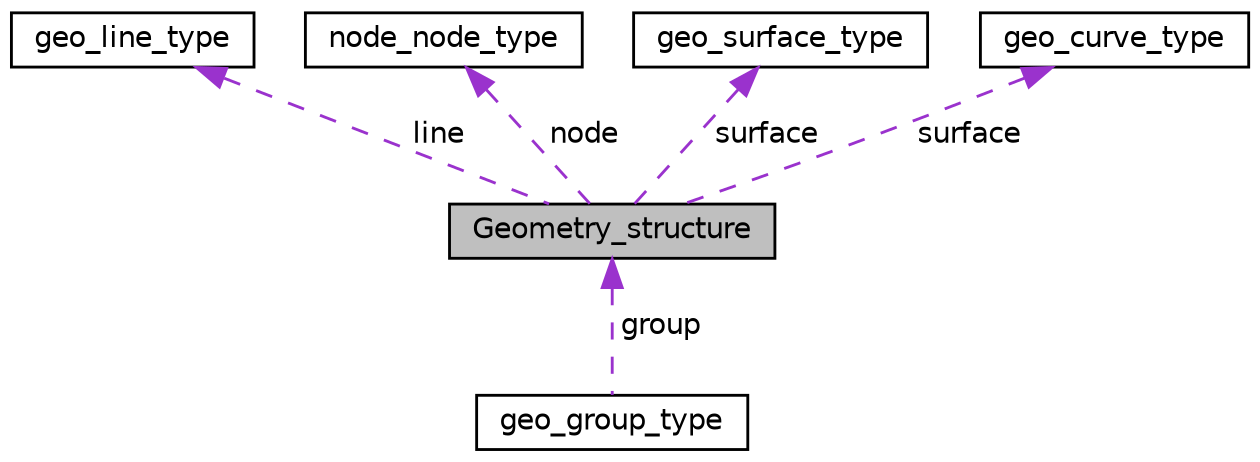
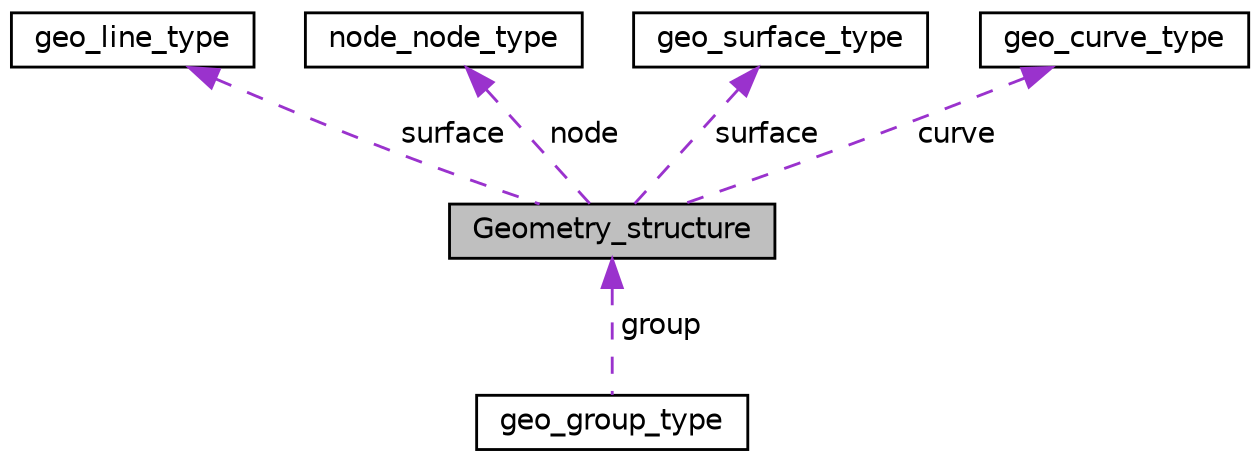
(435, 136) -> (450, 136)
(966, 136) -> (953, 136)
